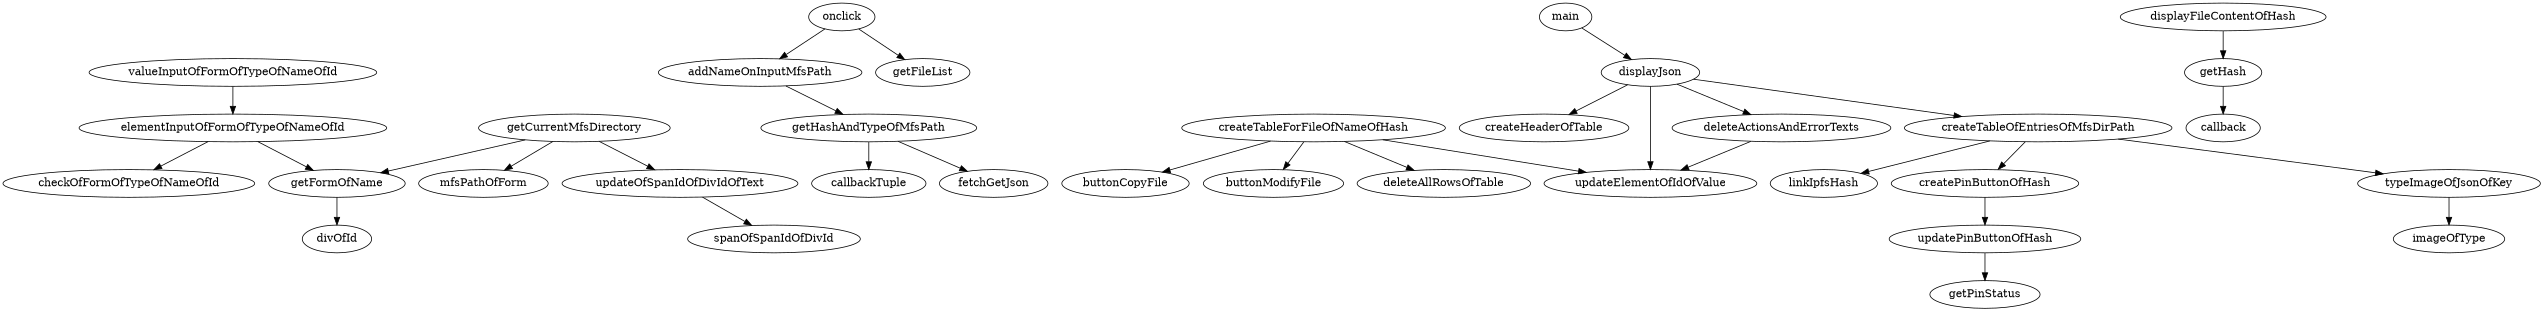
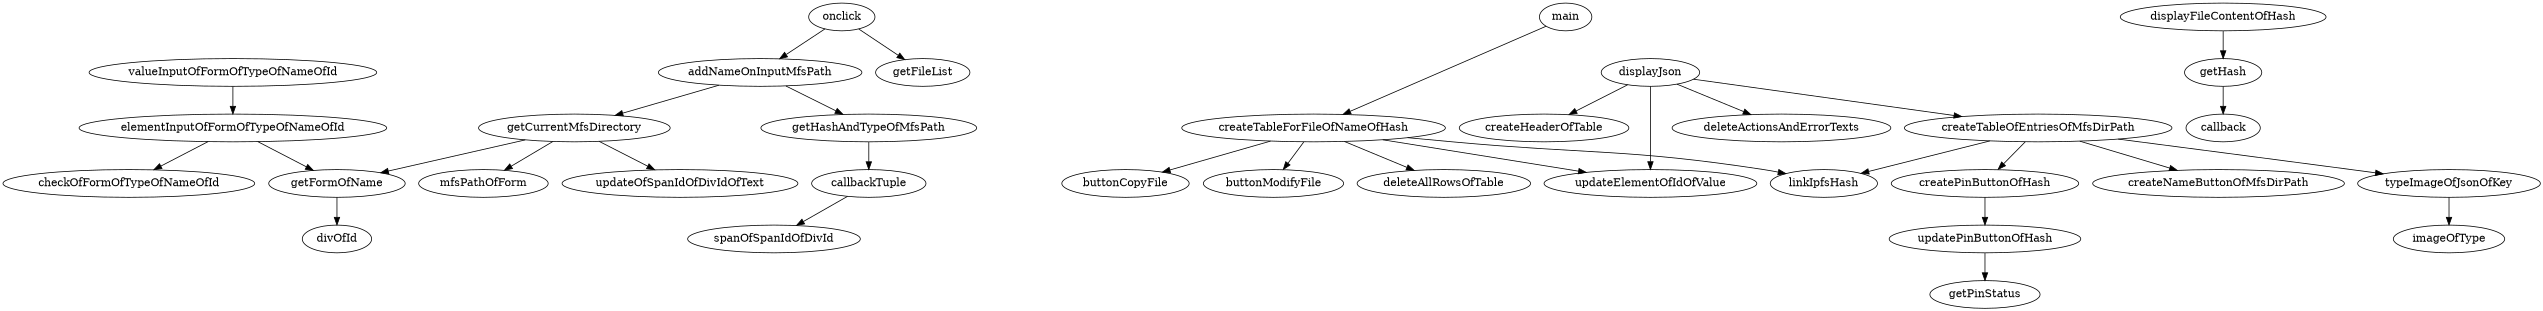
(1603, 42) -> (1448, 69)
none -> (671, 99)
none -> (1593, 152)
(1720, 154) -> none
(994, 183) -> none
none -> (2219, 183)
(724, 209) -> (825, 209)
